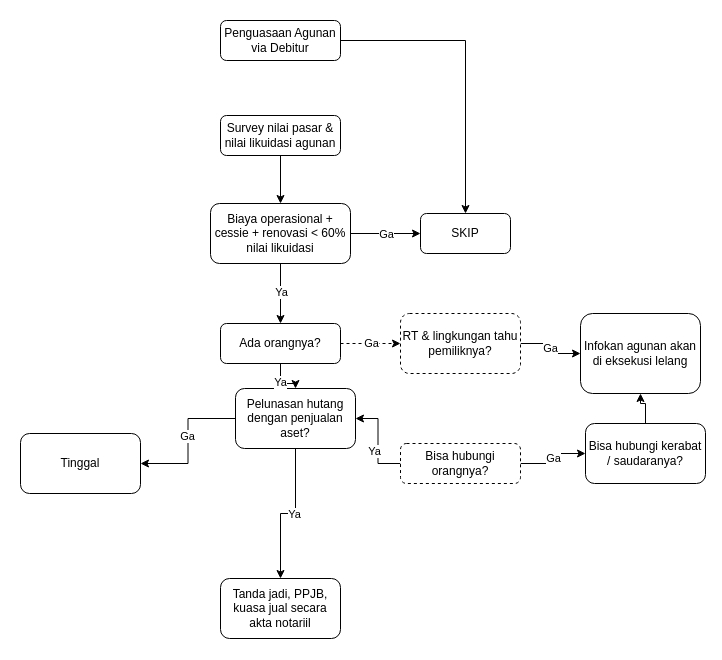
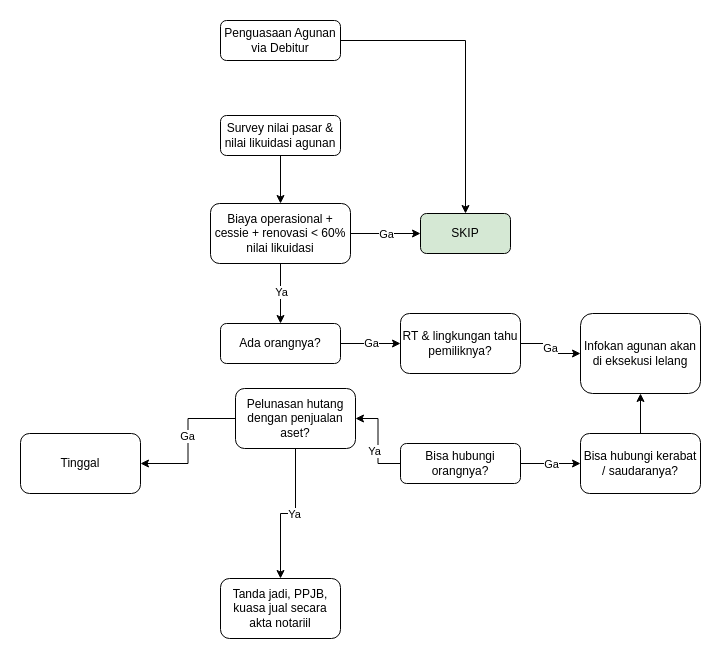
(466, 234) -> (466, 234)
(353, 344) -> (353, 344)
(461, 344) -> (461, 344)
(281, 382) -> none
(646, 454) -> (641, 464)
(461, 464) -> (461, 464)
